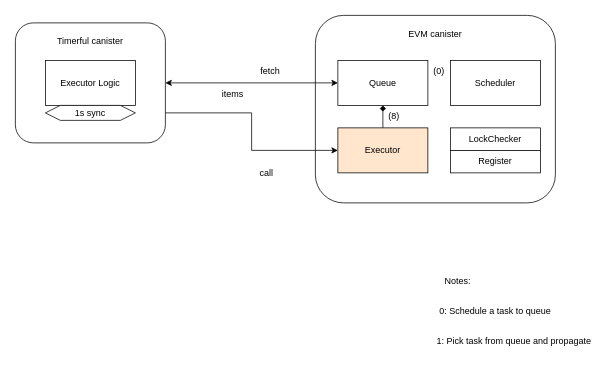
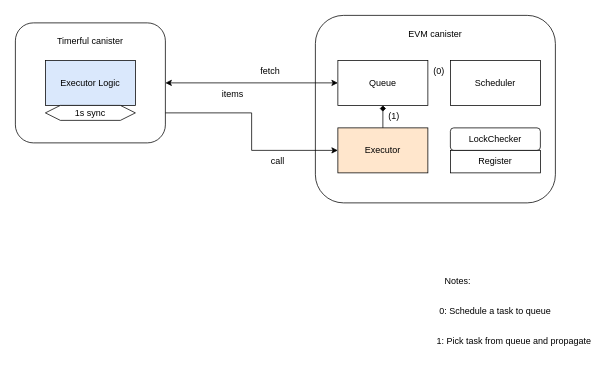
(90, 83) -> (90, 83)
(394, 117) -> (394, 117)
(495, 139) -> (495, 139)
(267, 173) -> (278, 162)
